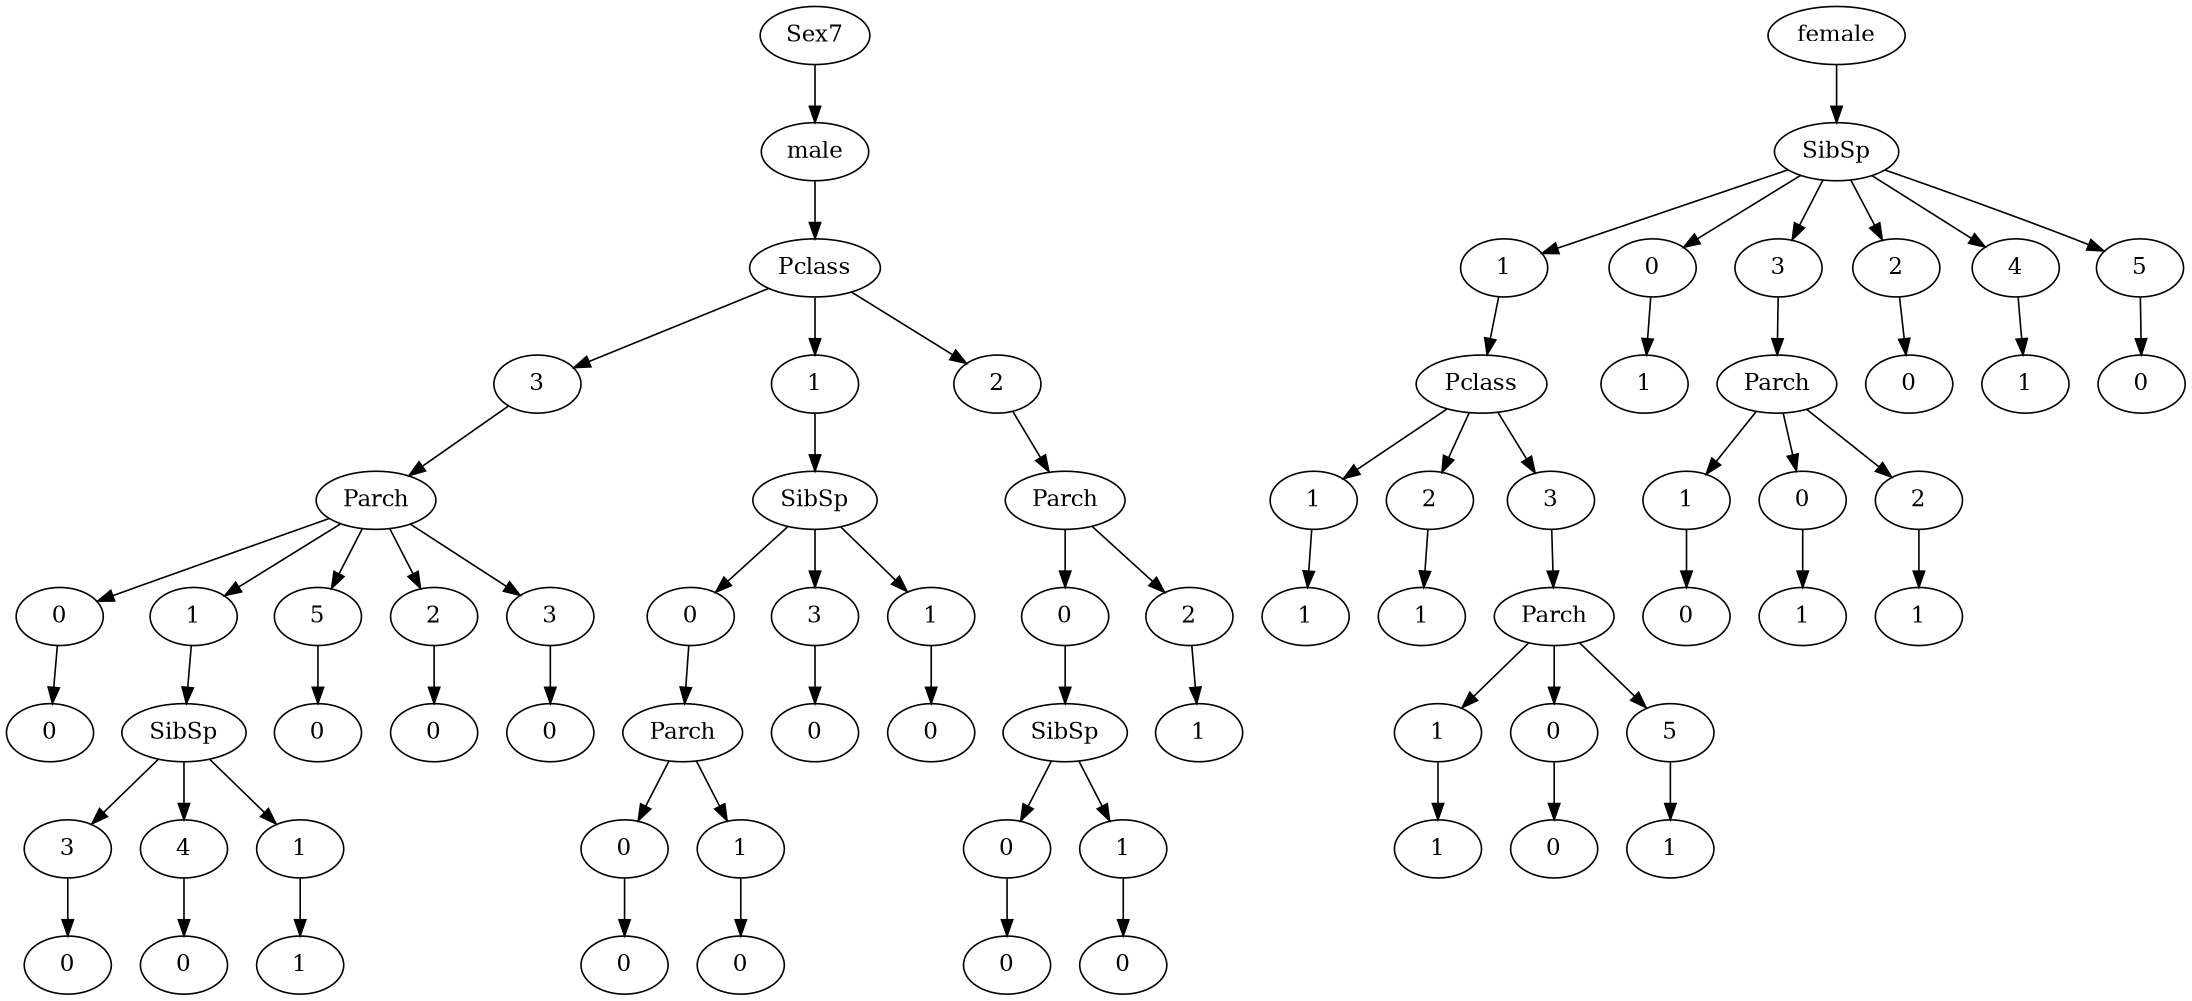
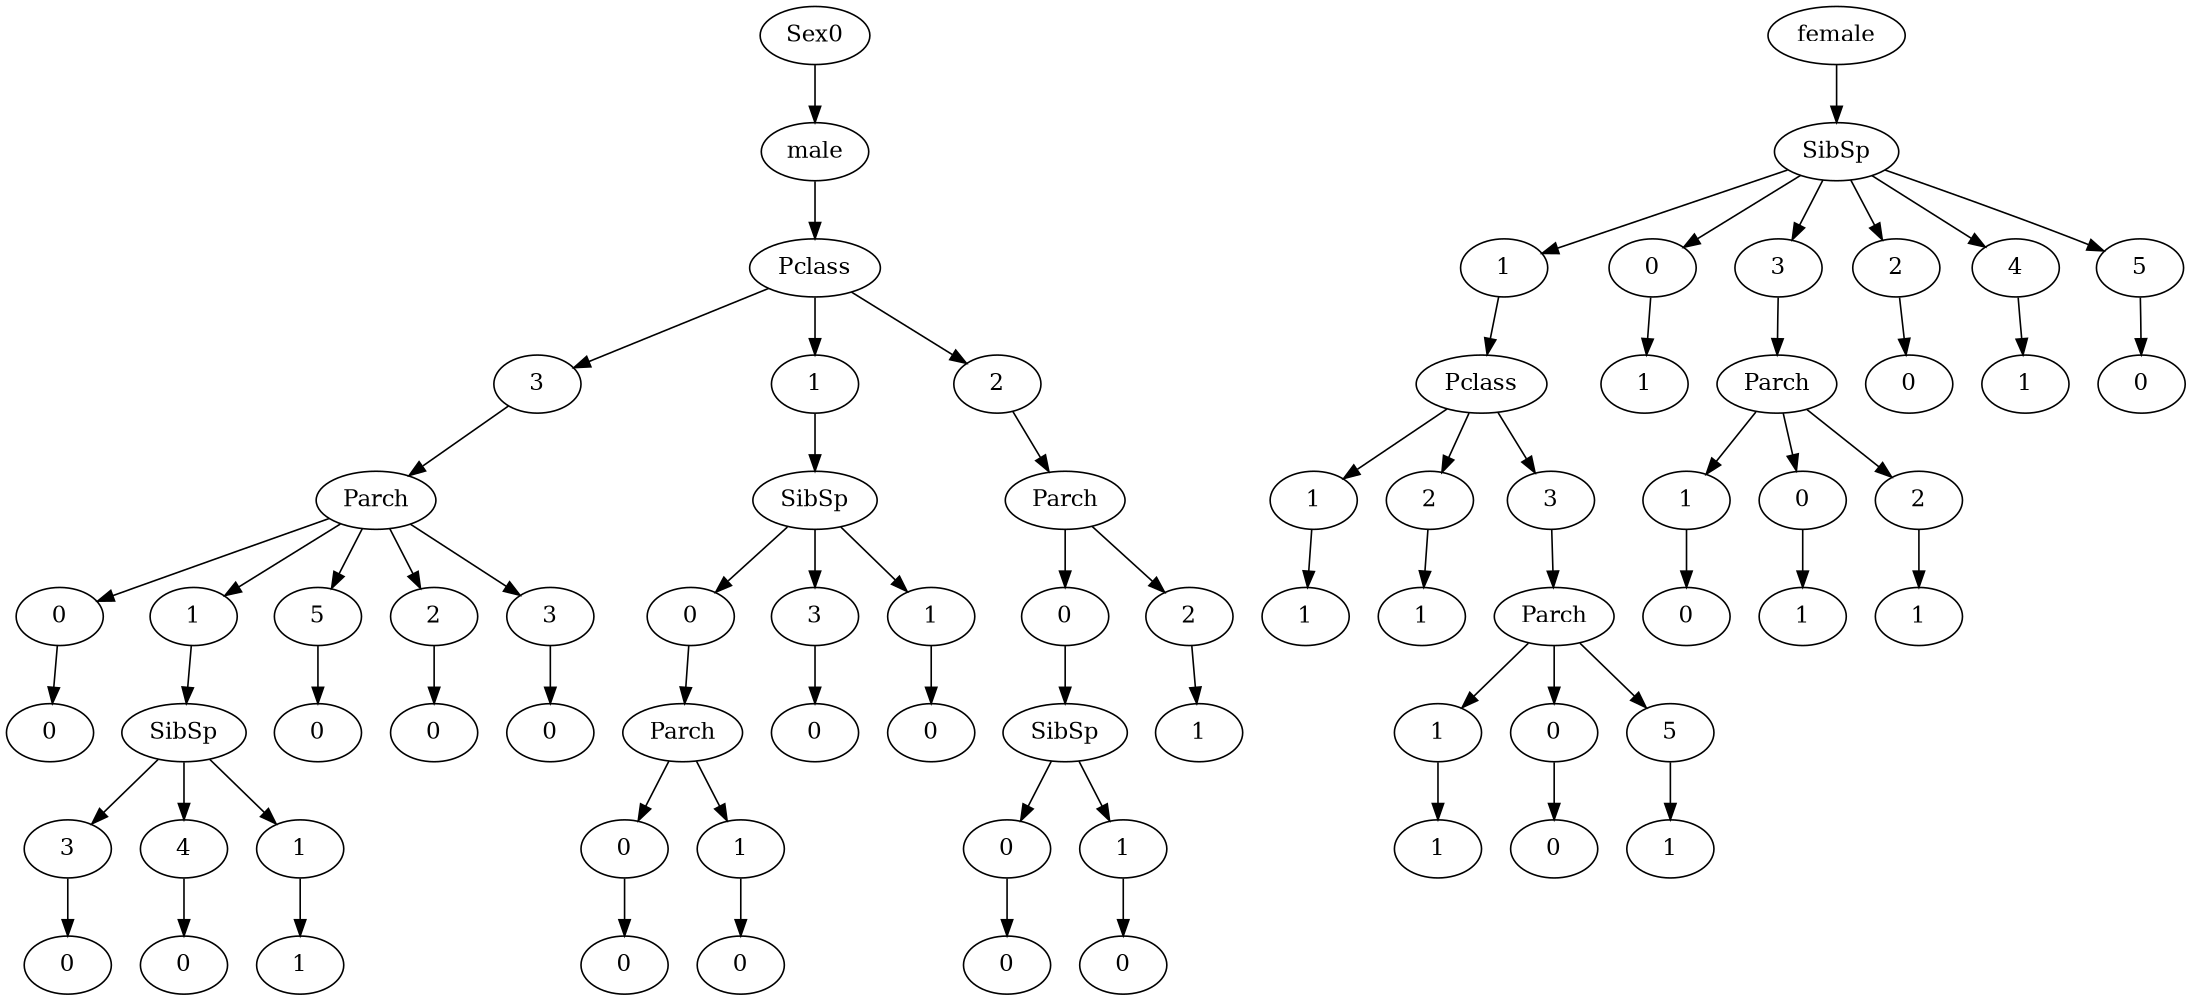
(815, 36) -> (815, 36)
